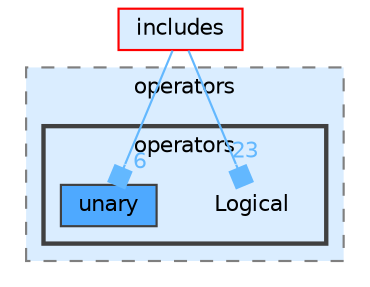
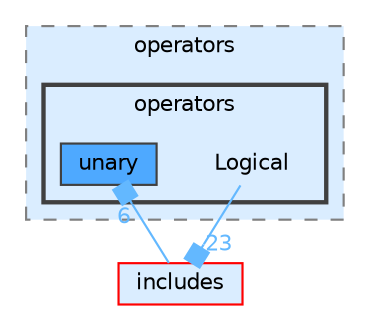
(212, 107) -> (222, 215)
